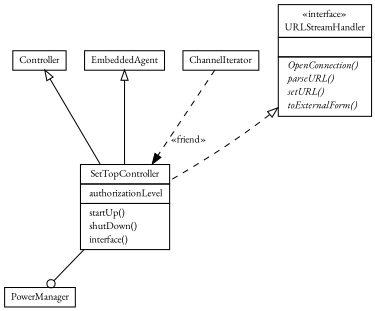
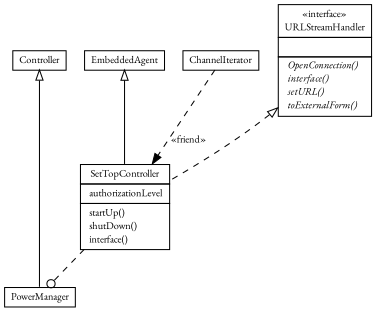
(310, 78) -> (308, 78)
(75, 121) -> (39, 184)
(69, 265) -> (69, 265)
